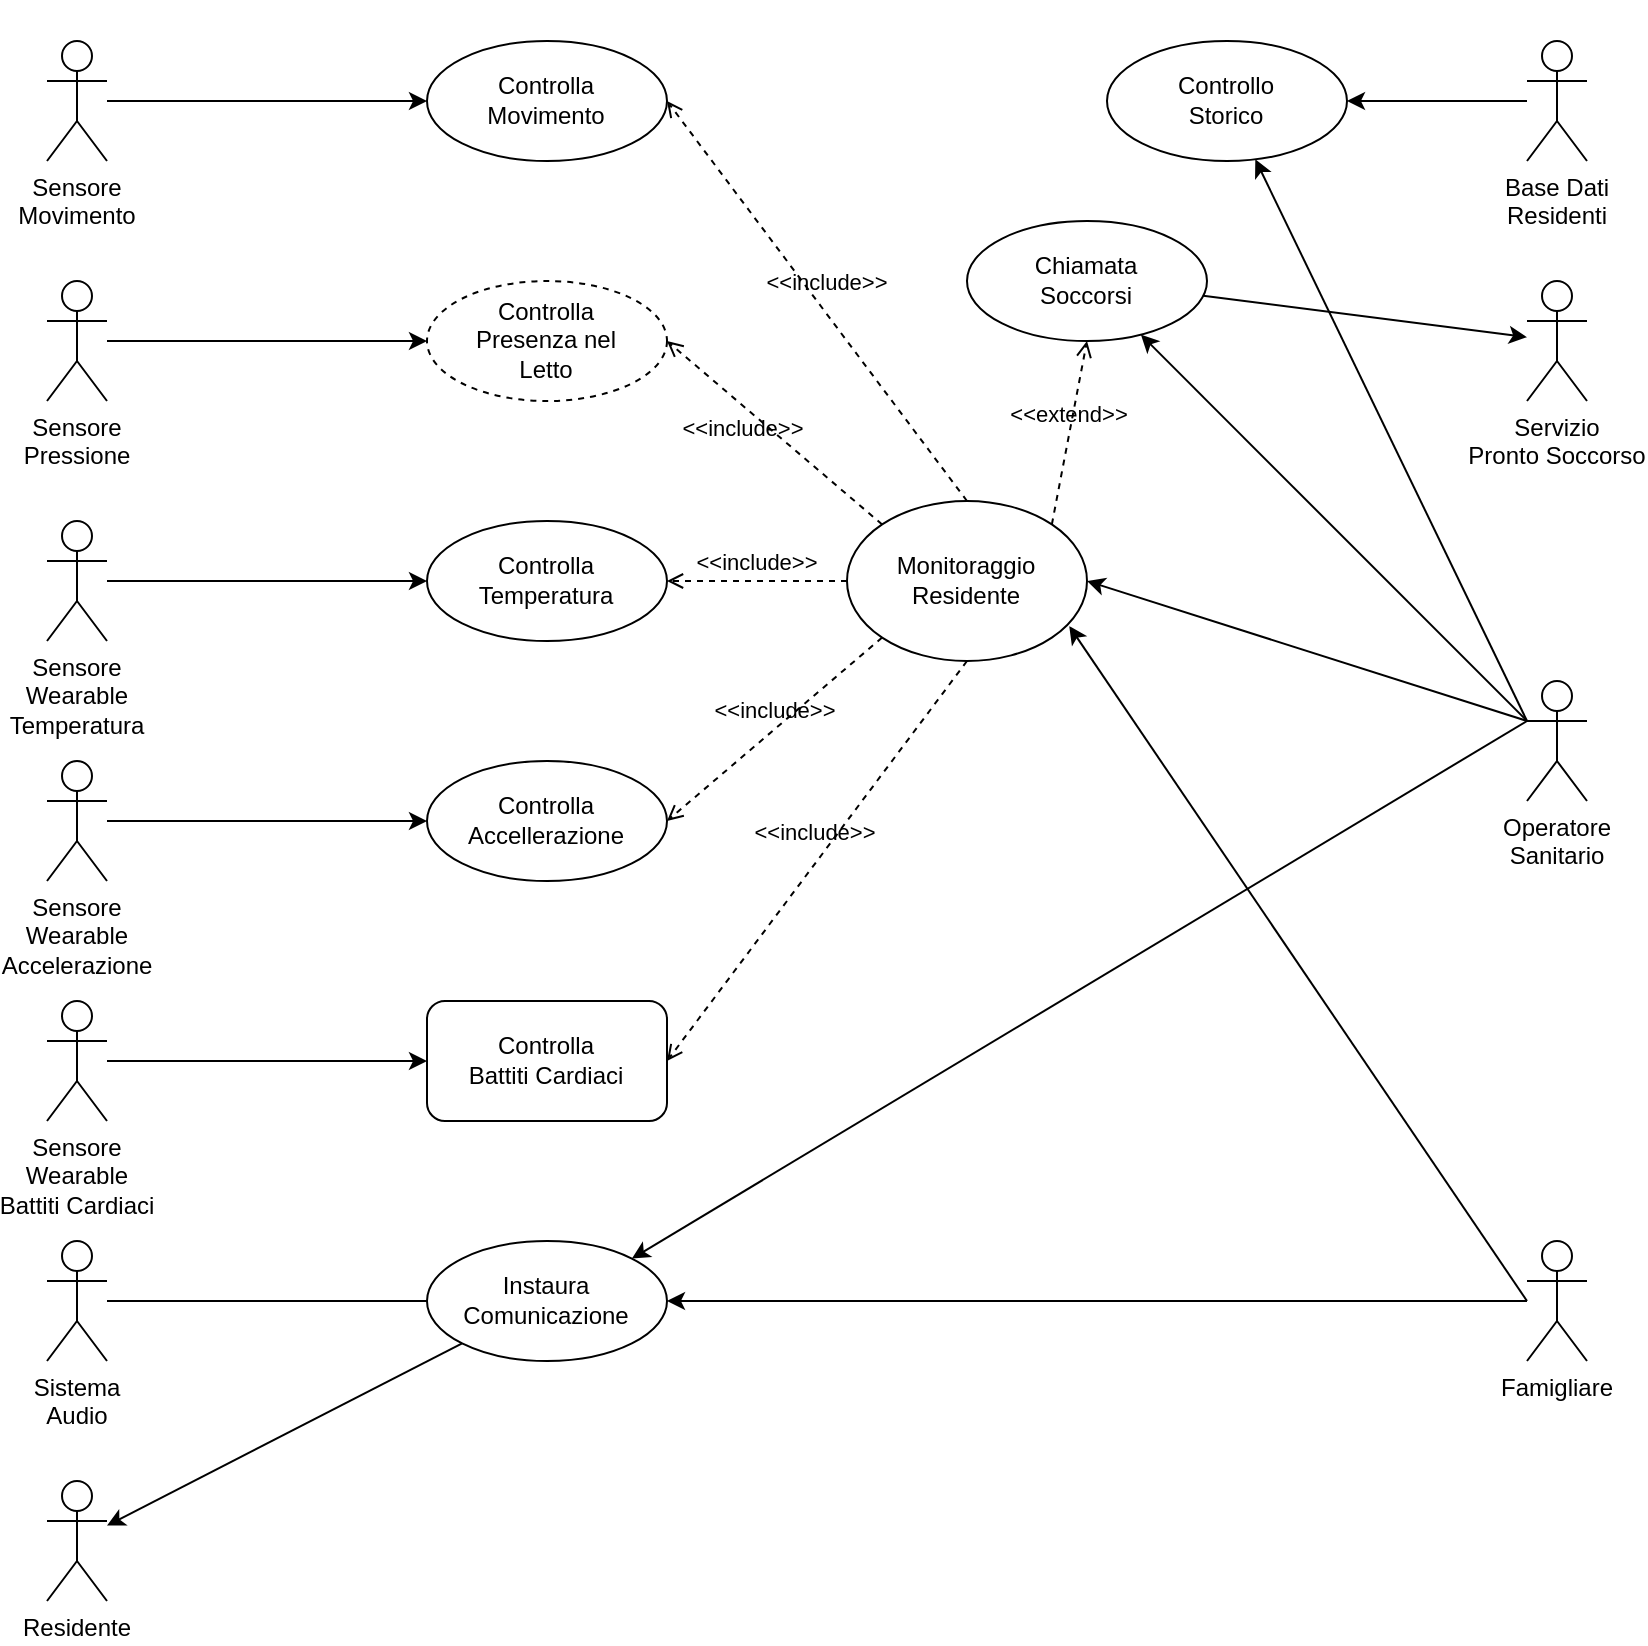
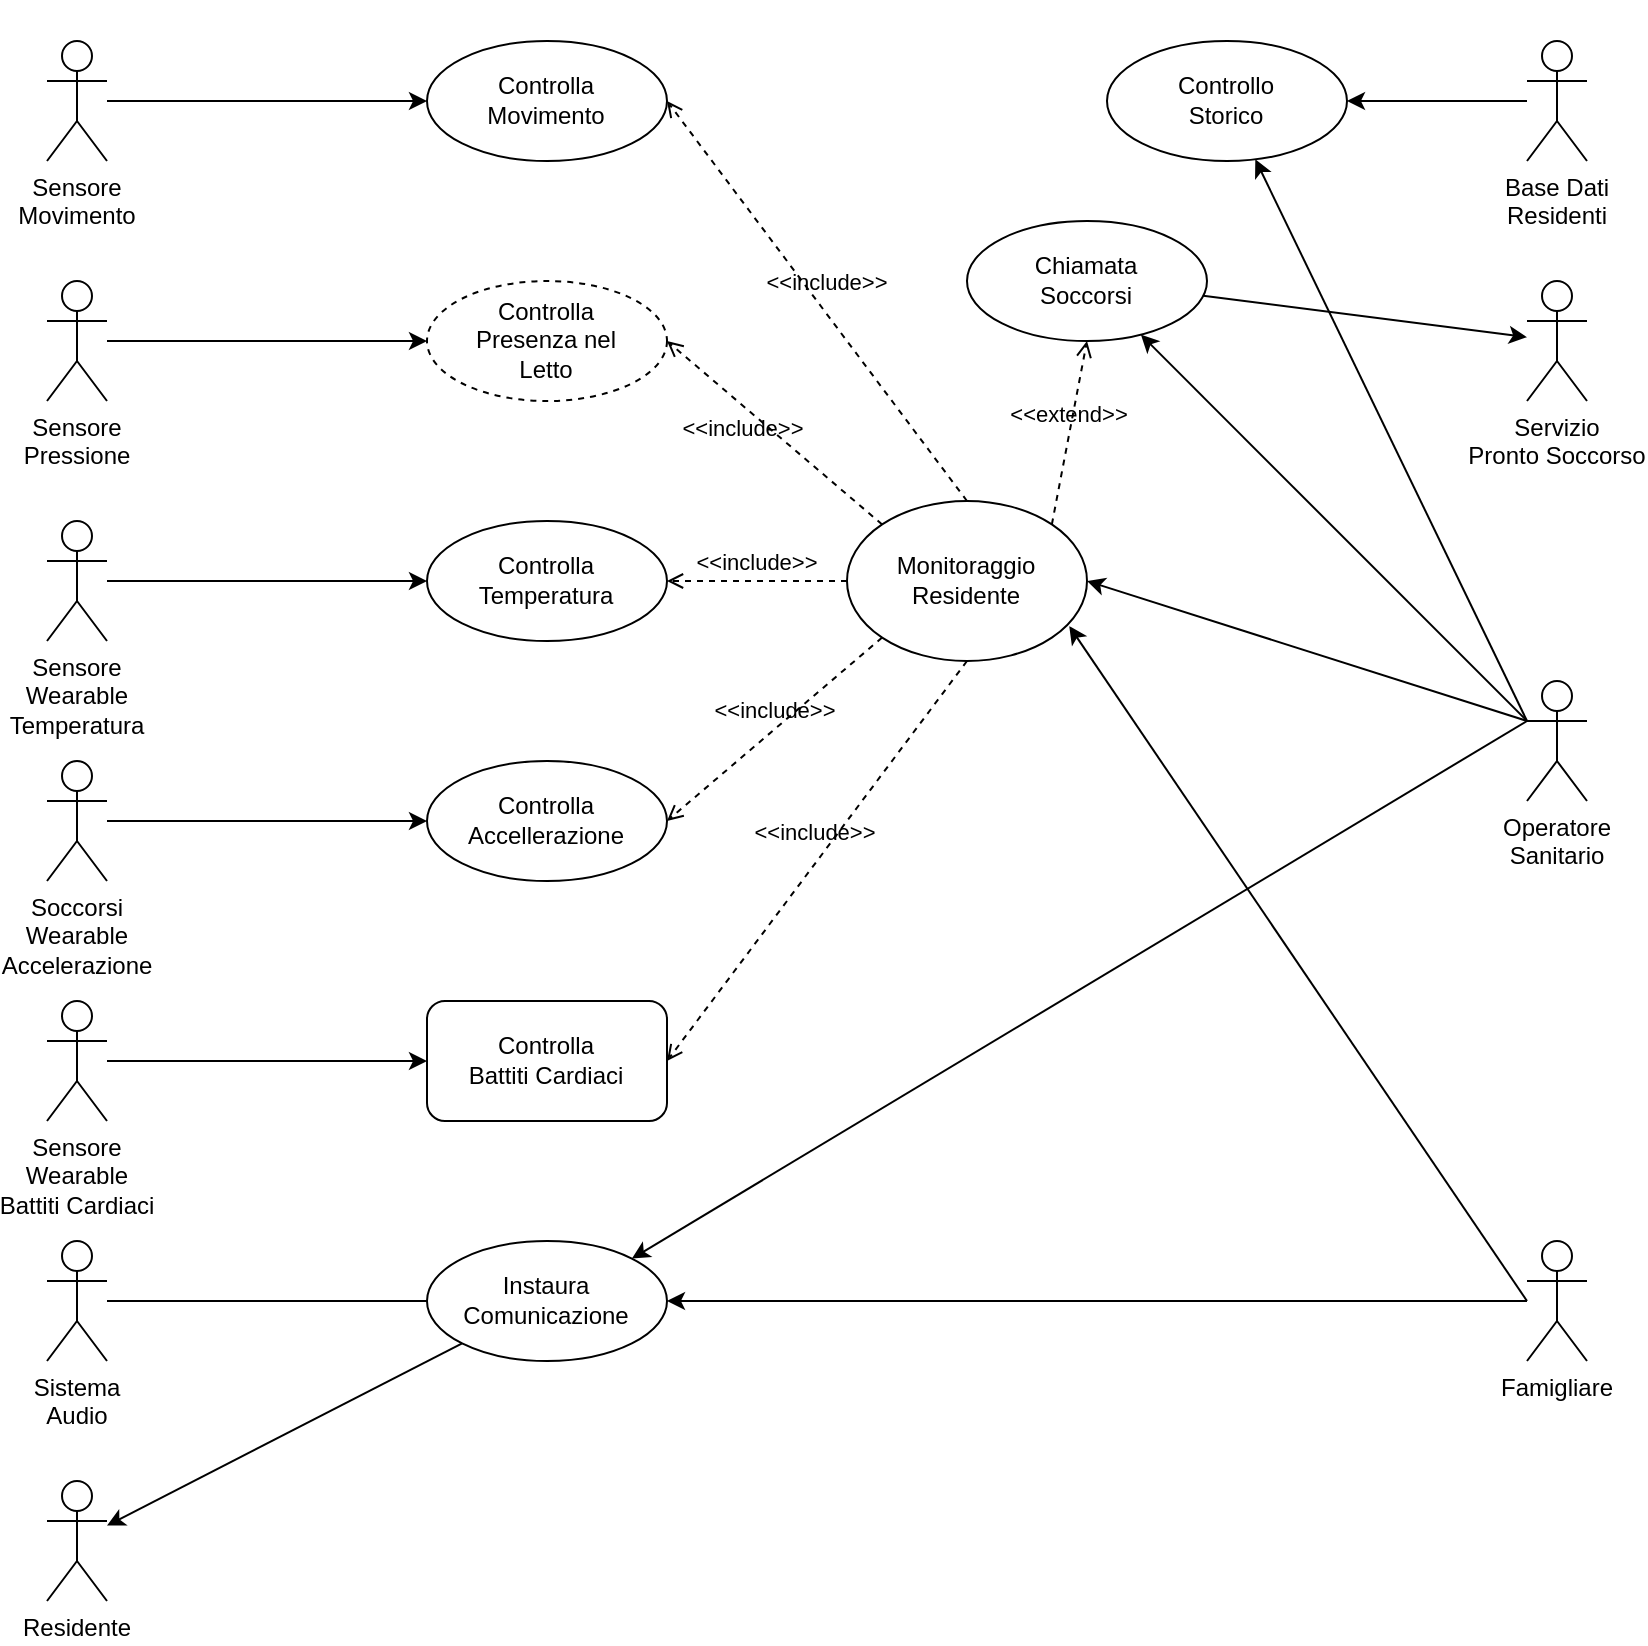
(78, 938) -> (78, 938)
